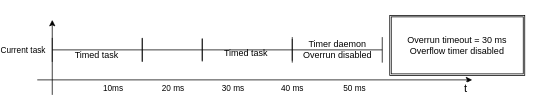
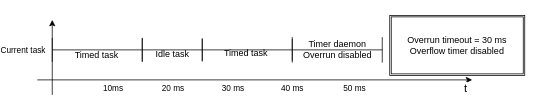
none -> (172, 54)
